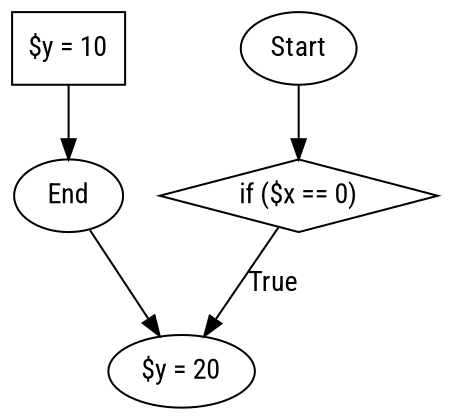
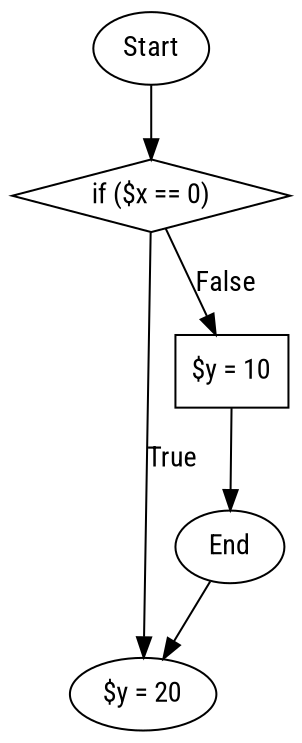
none -> (186, 272)
